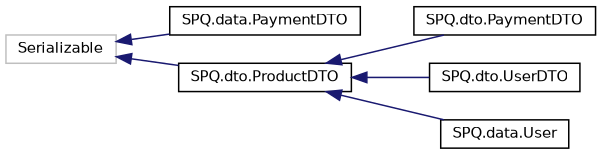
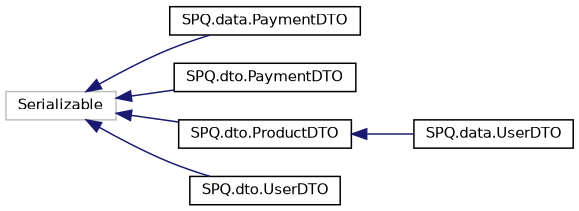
(393, 47) -> (153, 93)
(398, 77) -> (153, 155)
(505, 134) -> (494, 134)
